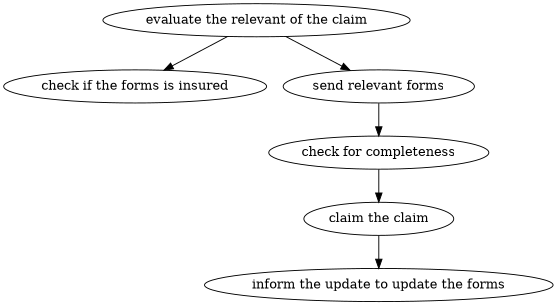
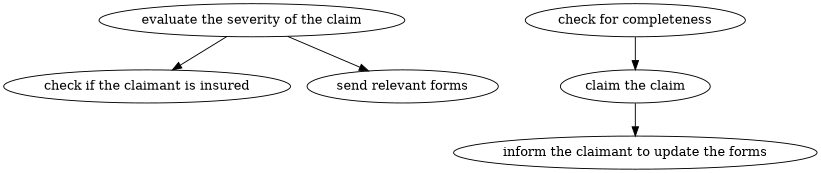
(257, 20) -> (252, 20)
(135, 86) -> (147, 86)
(379, 115) -> none
(379, 285) -> (635, 153)
